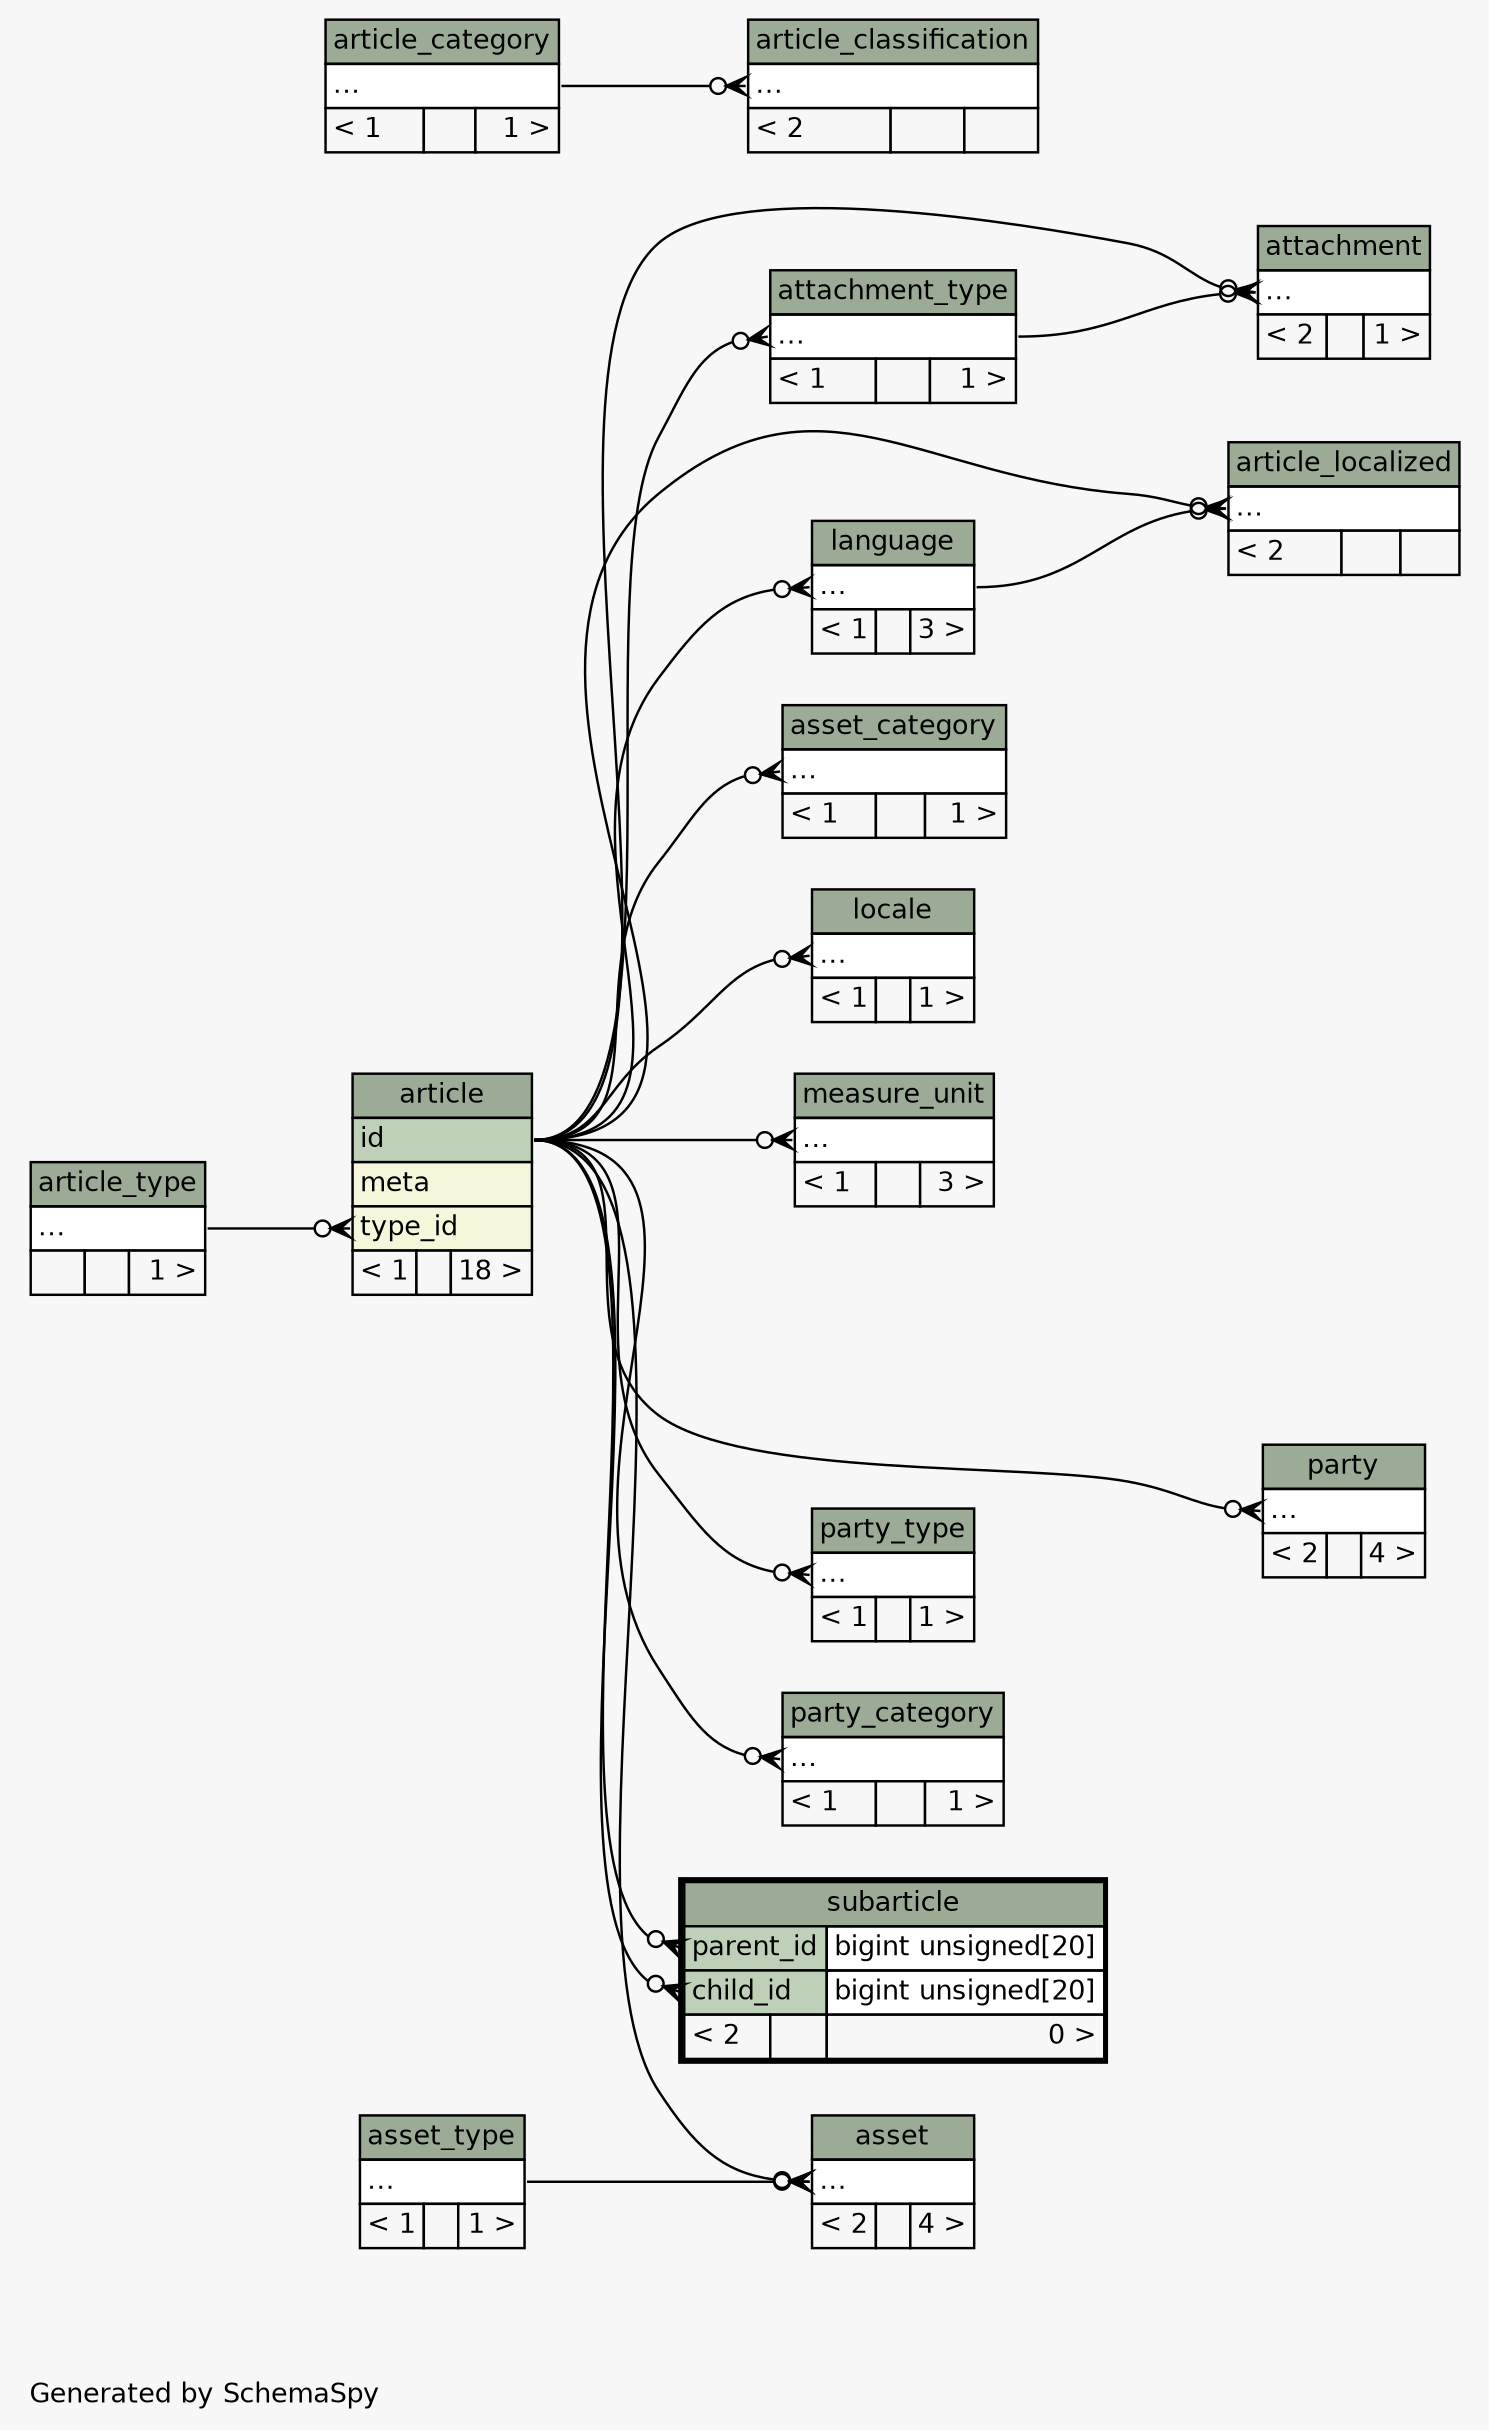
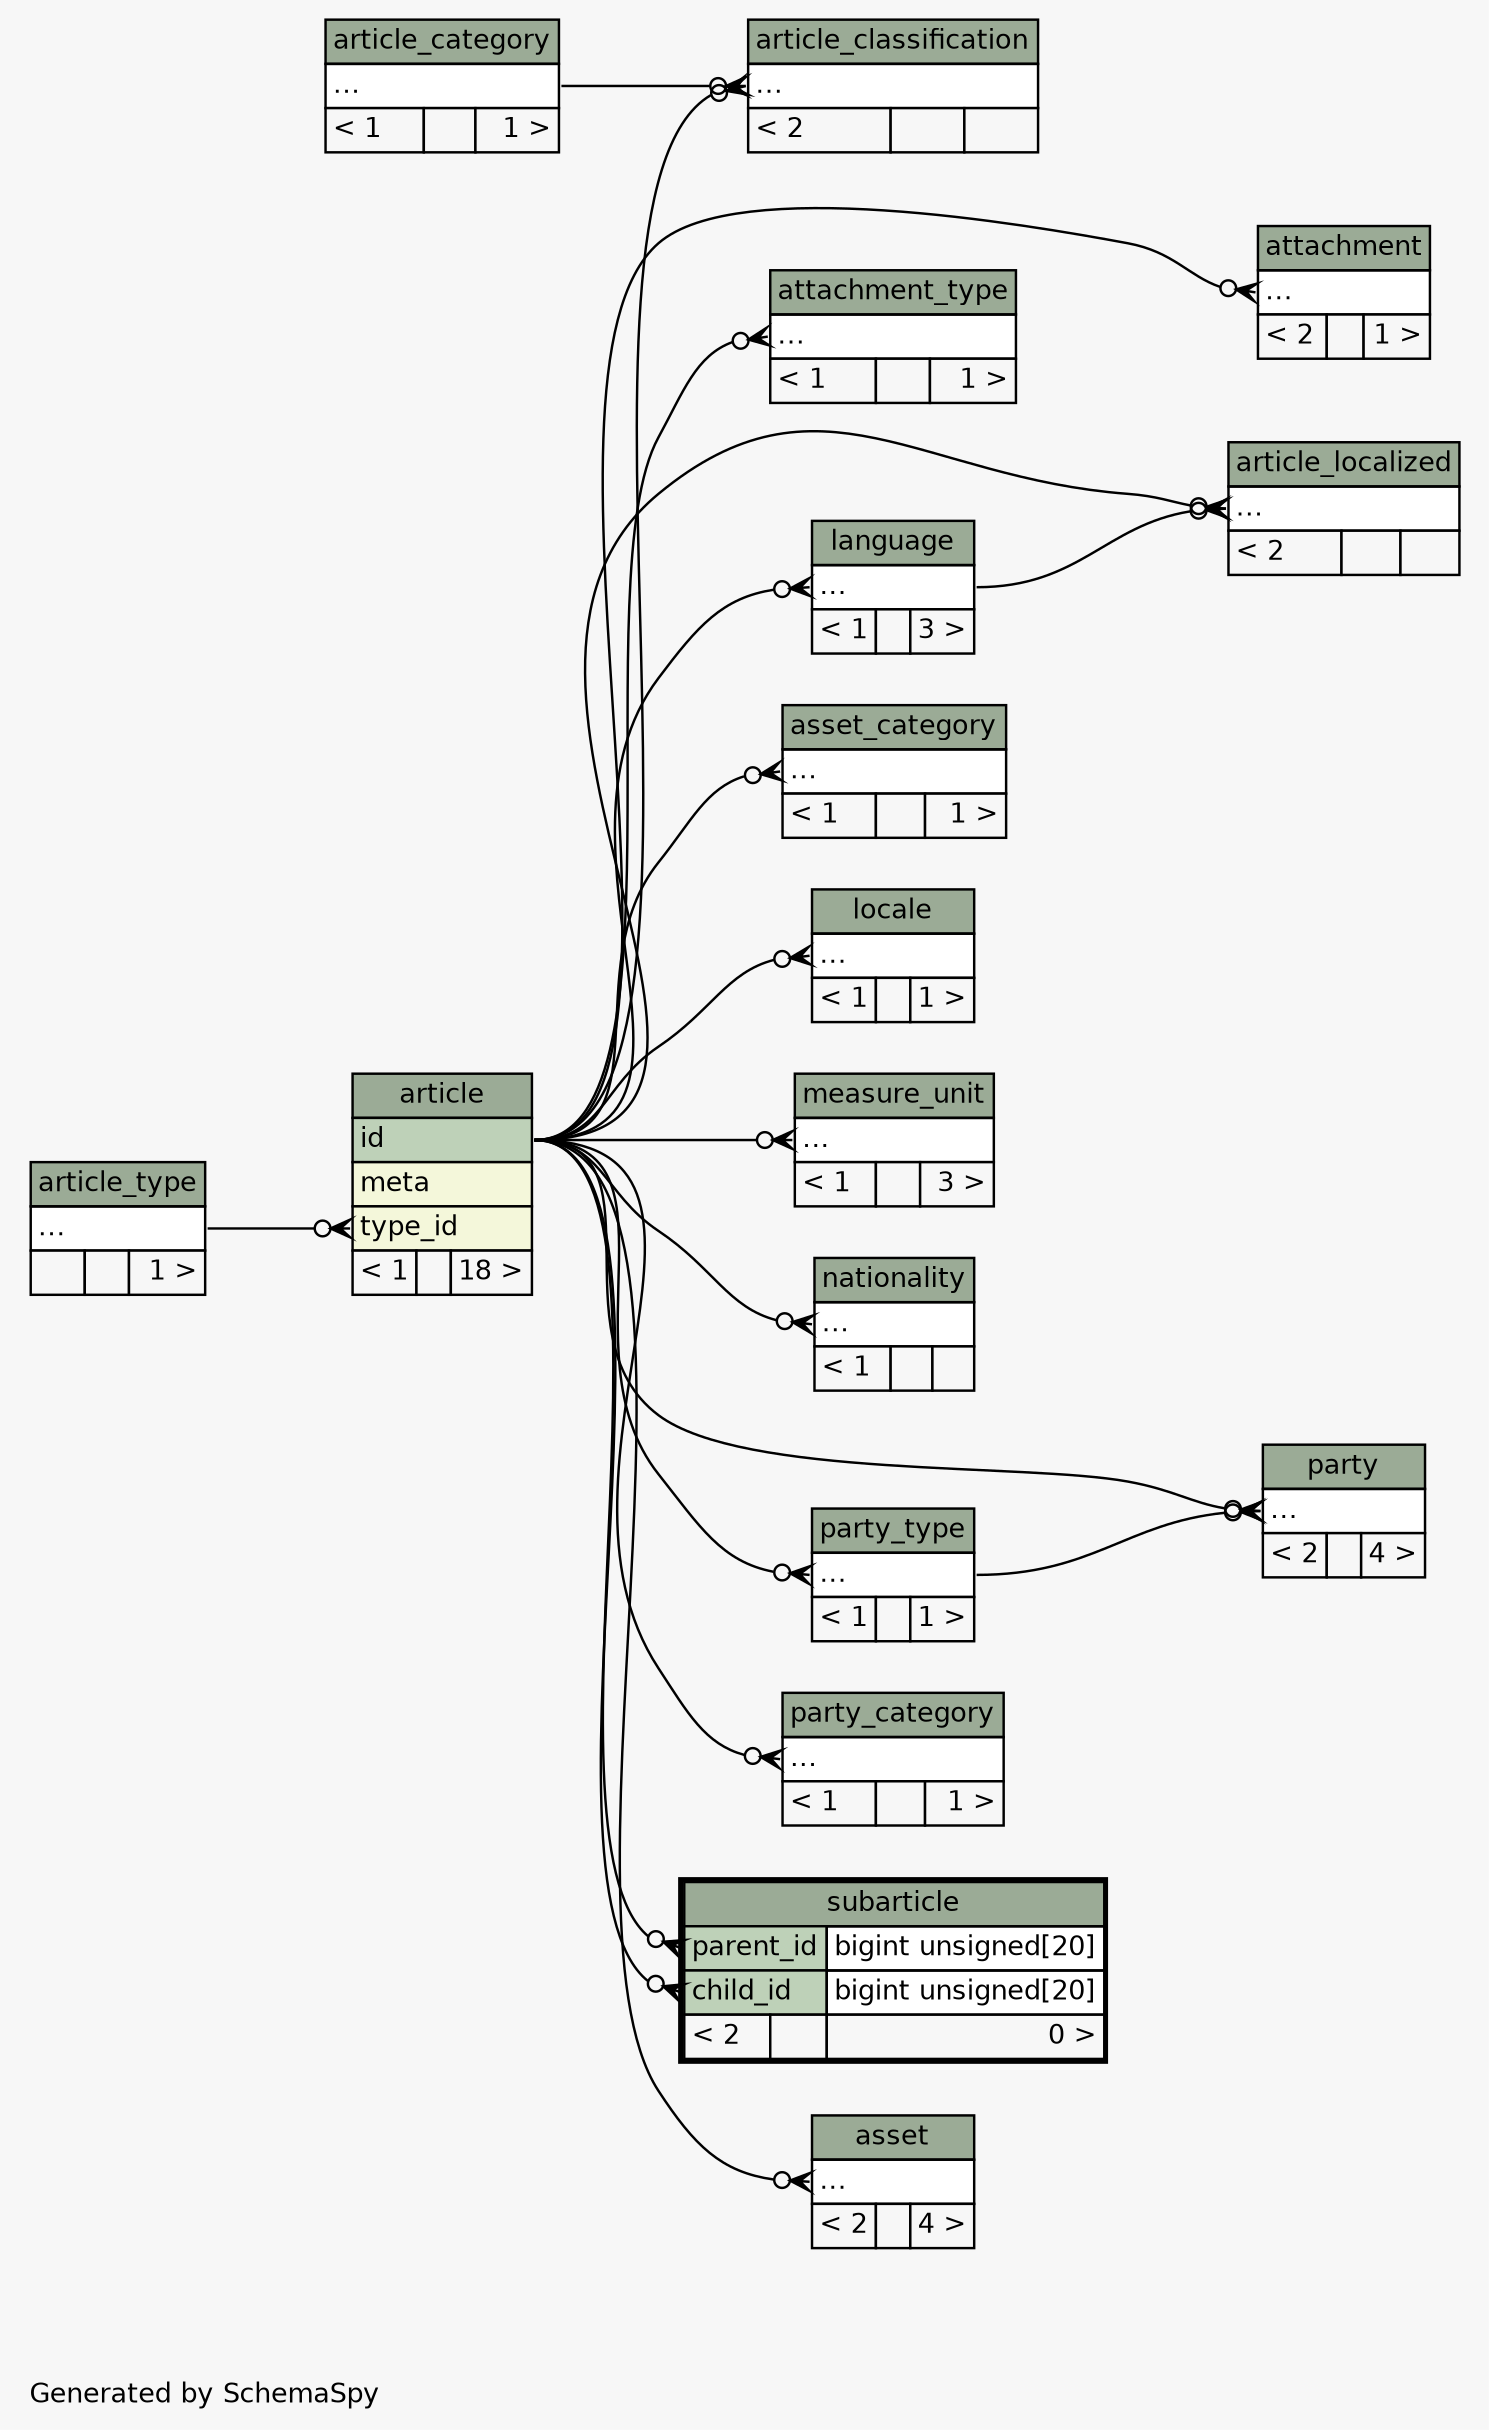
(1120, 320) -> none
none -> (642, 768)
none -> (893, 1324)
none -> (1102, 1550)
(441, 2182) -> none
